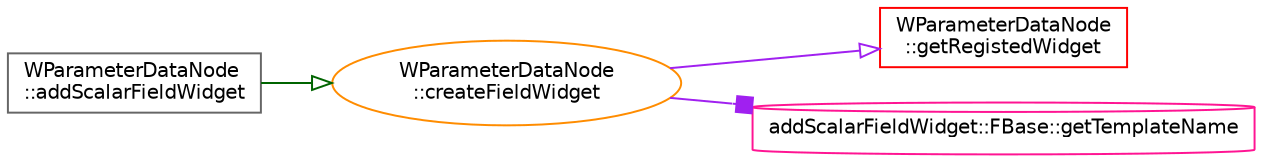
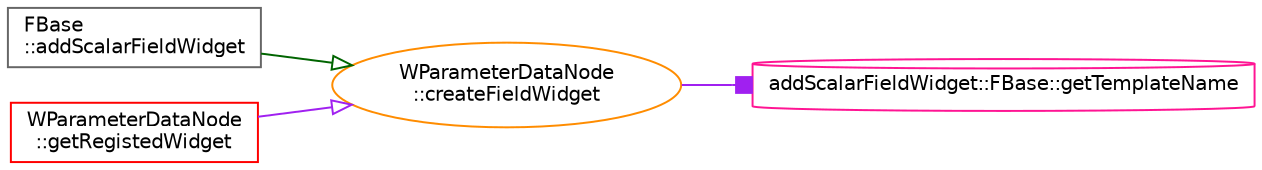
(765, 59) -> (295, 112)
(134, 83) -> (134, 38)
